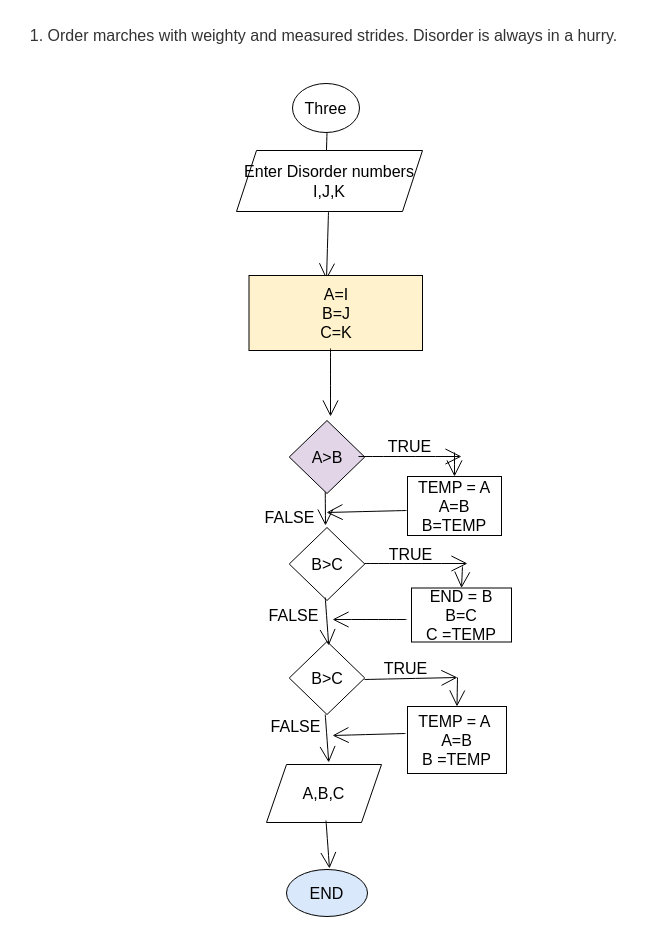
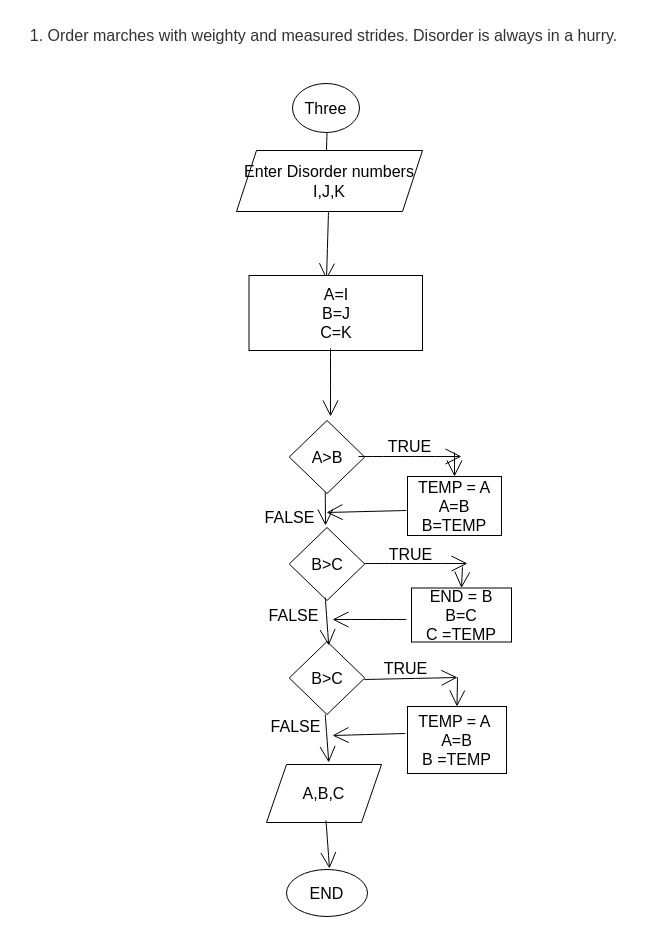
(336, 313) -> (336, 313)
(327, 457) -> (327, 457)
(327, 893) -> (327, 893)
